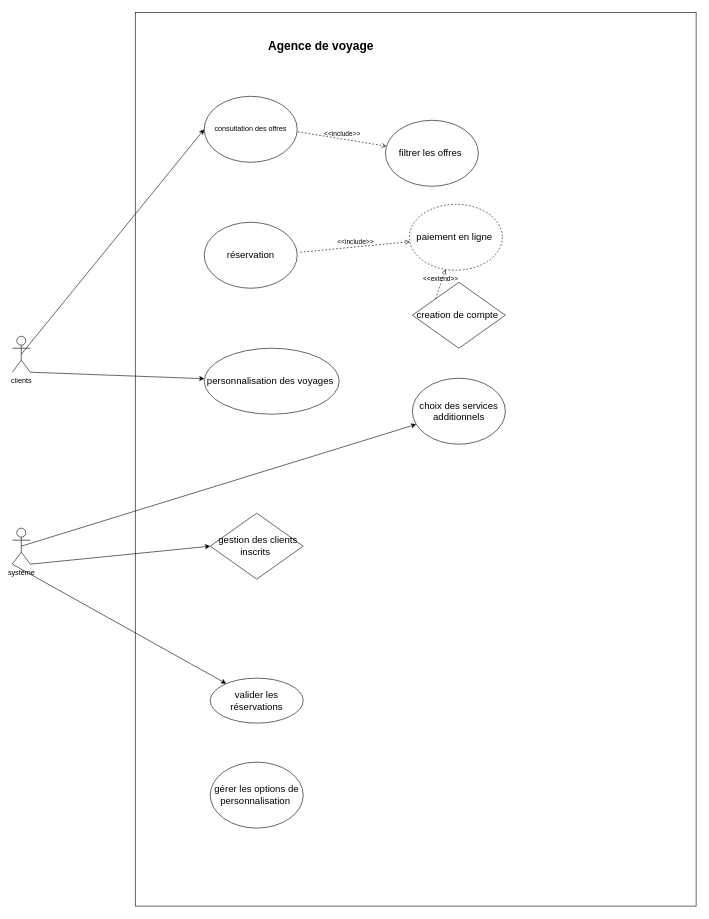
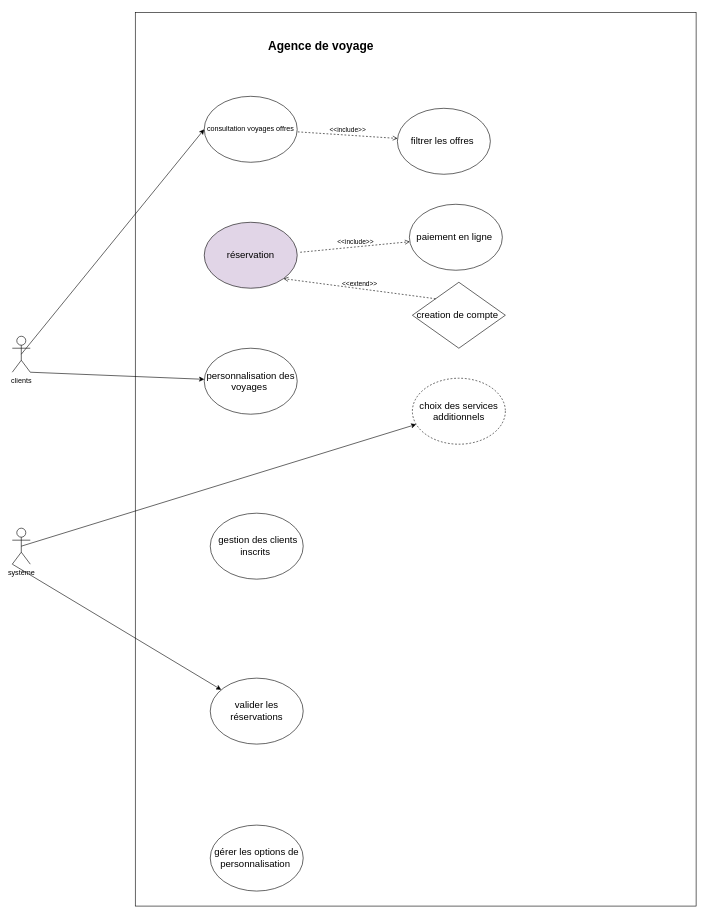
(251, 129) -> (251, 129)
(432, 153) -> (444, 141)
(456, 237) -> (456, 237)
(251, 255) -> (251, 255)
(440, 285) -> (360, 289)
(272, 381) -> (251, 381)
(459, 411) -> (459, 411)
(257, 546) -> (257, 546)
(120, 555) -> none
(257, 701) -> (257, 711)
(257, 795) -> (257, 858)
